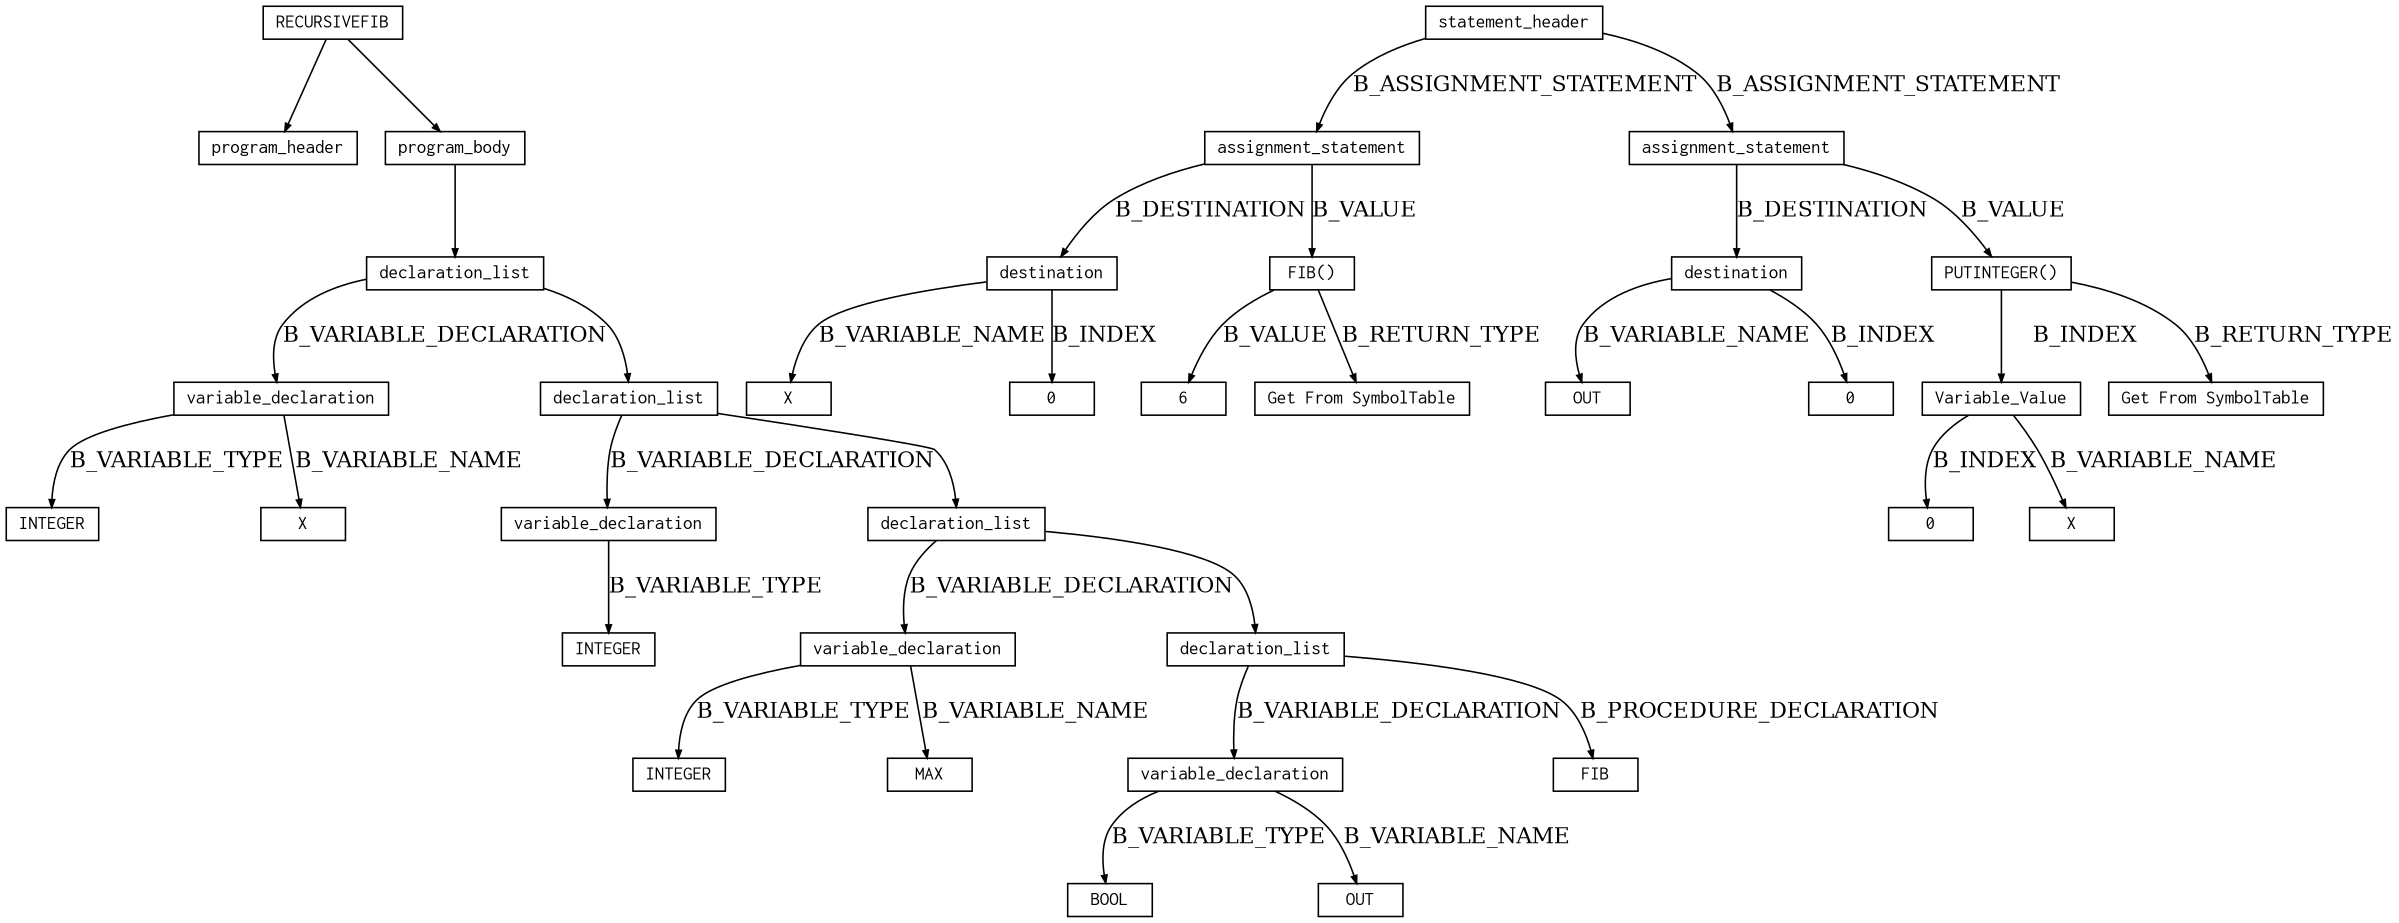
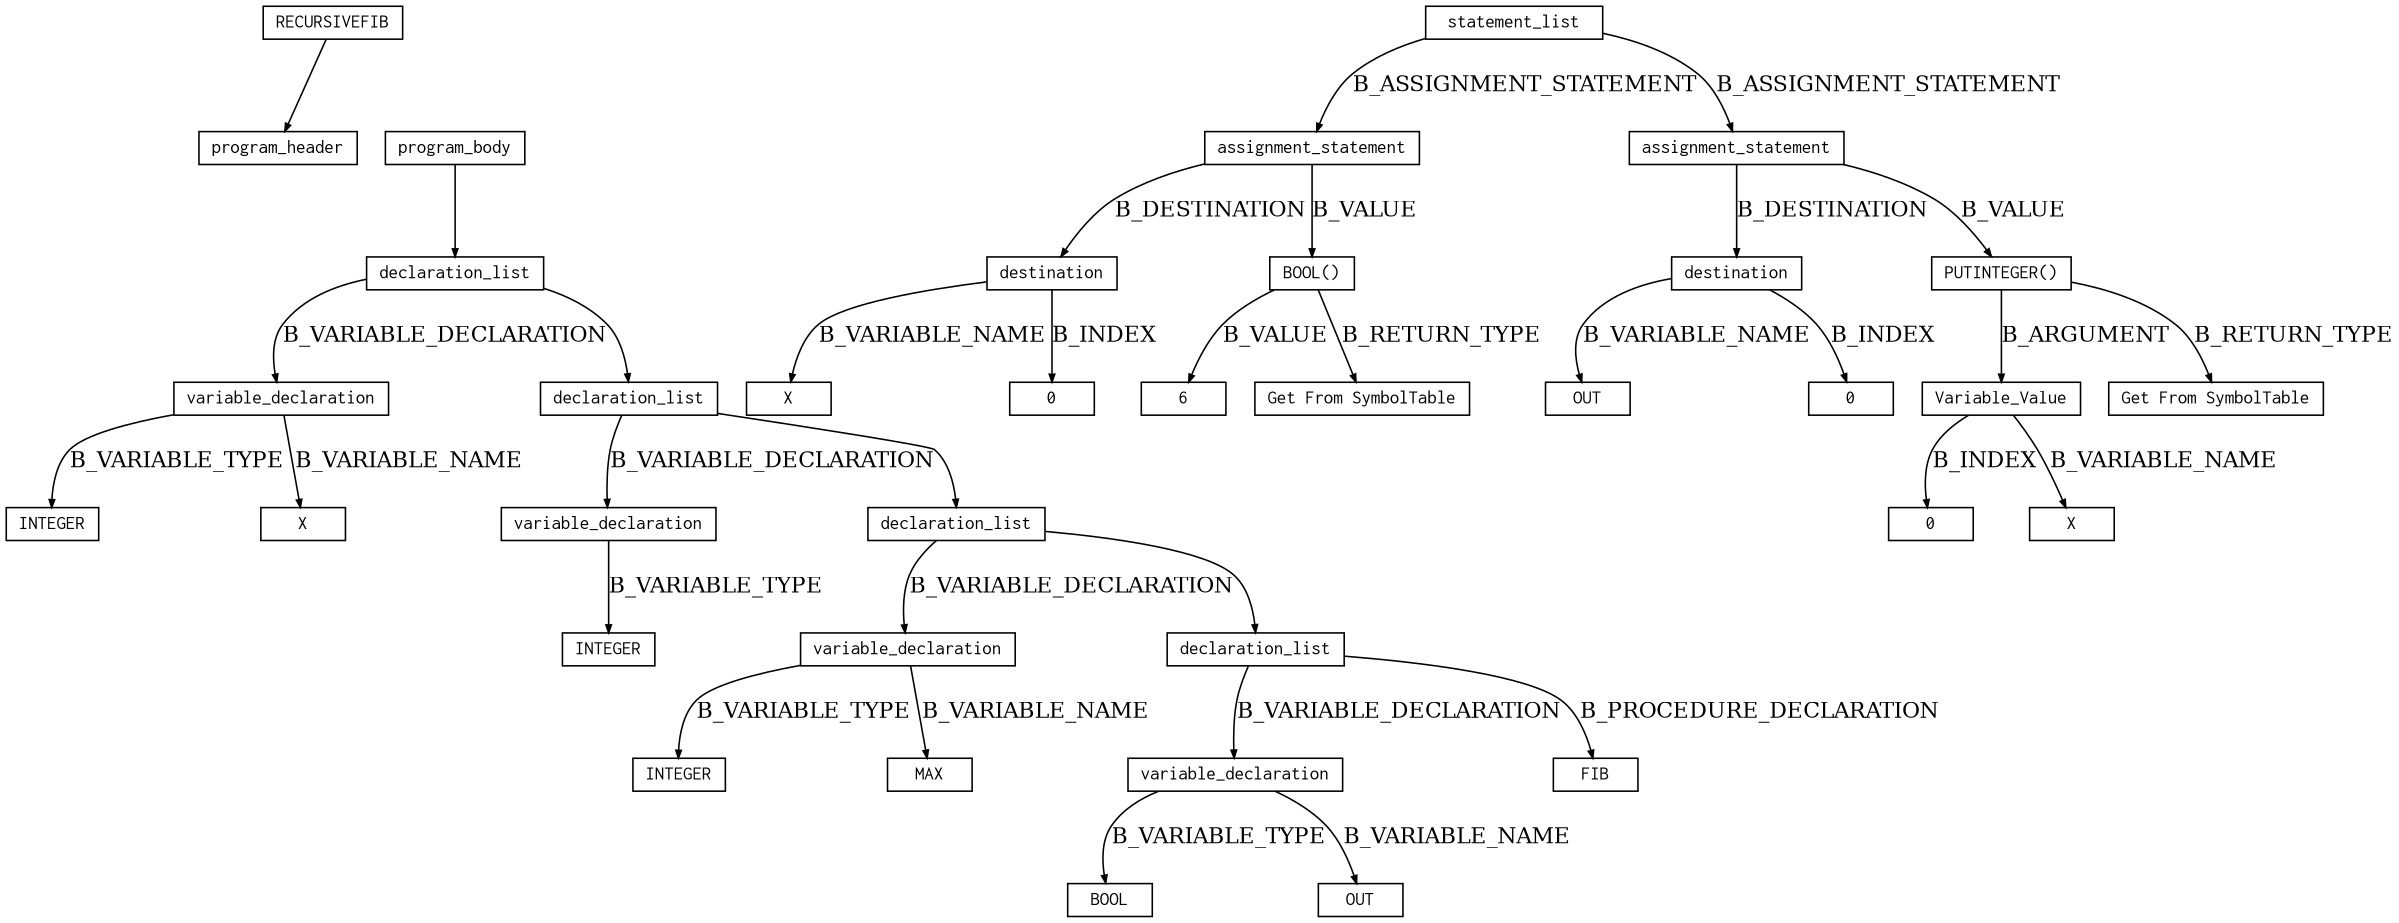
(1514, 23) -> (1514, 23)
(391, 82) -> none
(1312, 273) -> (1312, 273)
(2085, 336) -> (2085, 336)
